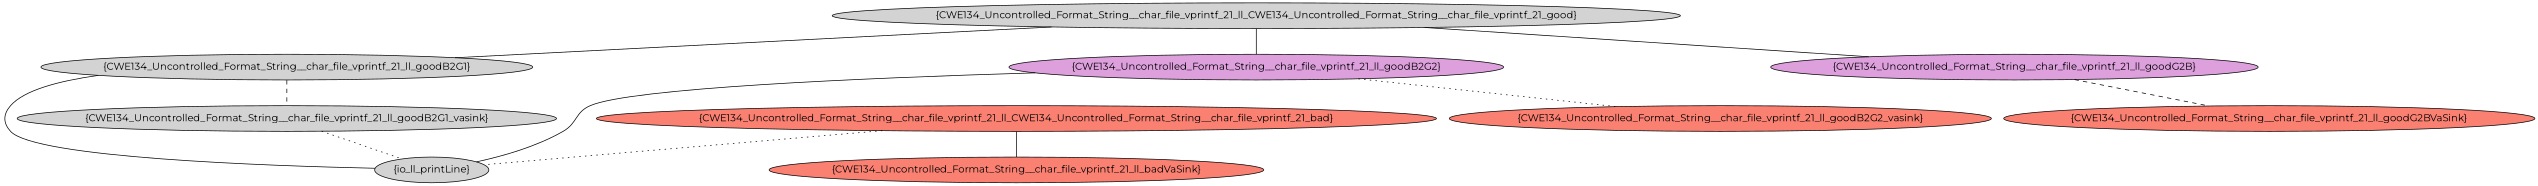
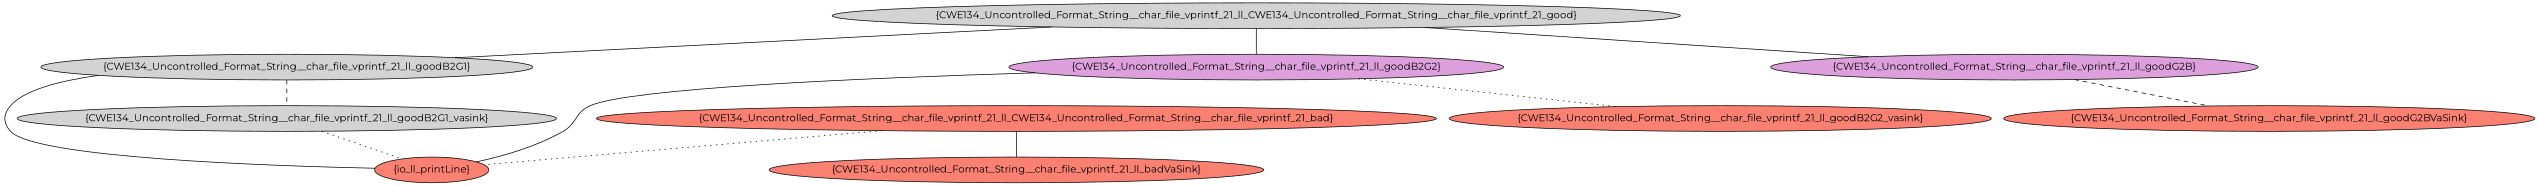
(432, 170) -> (432, 170)
